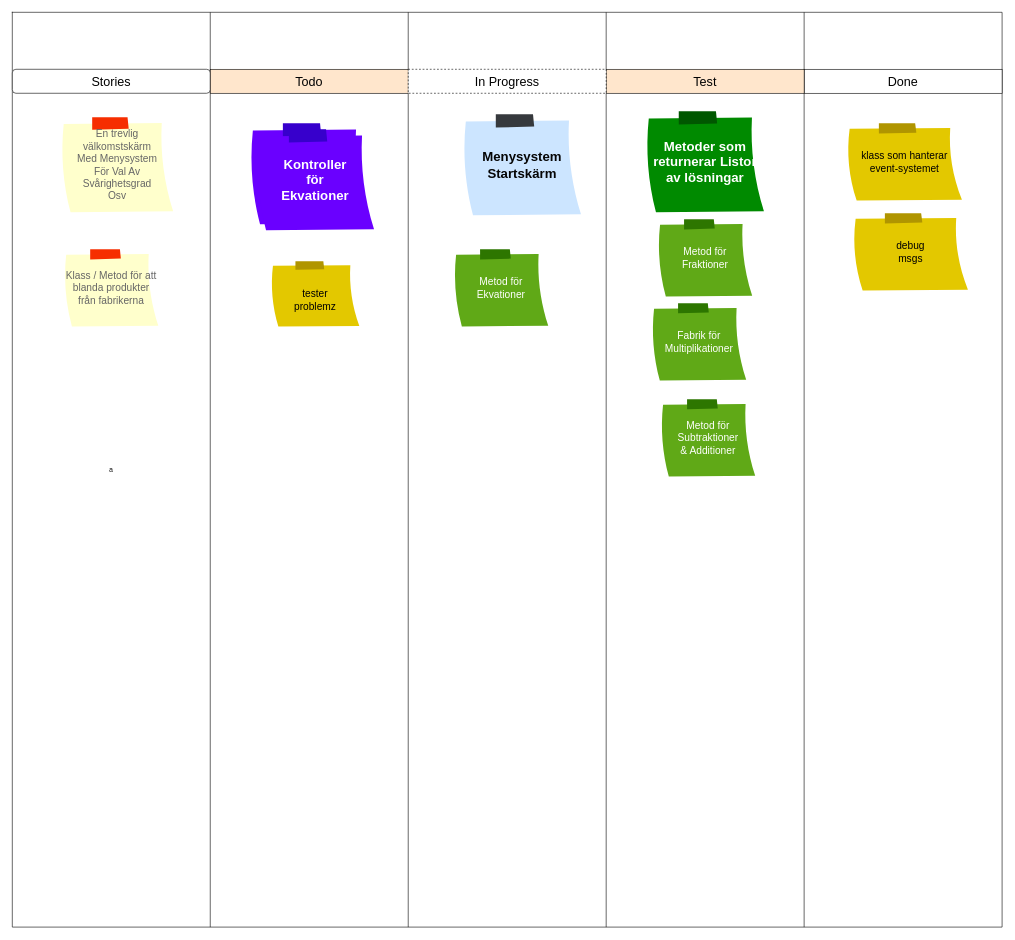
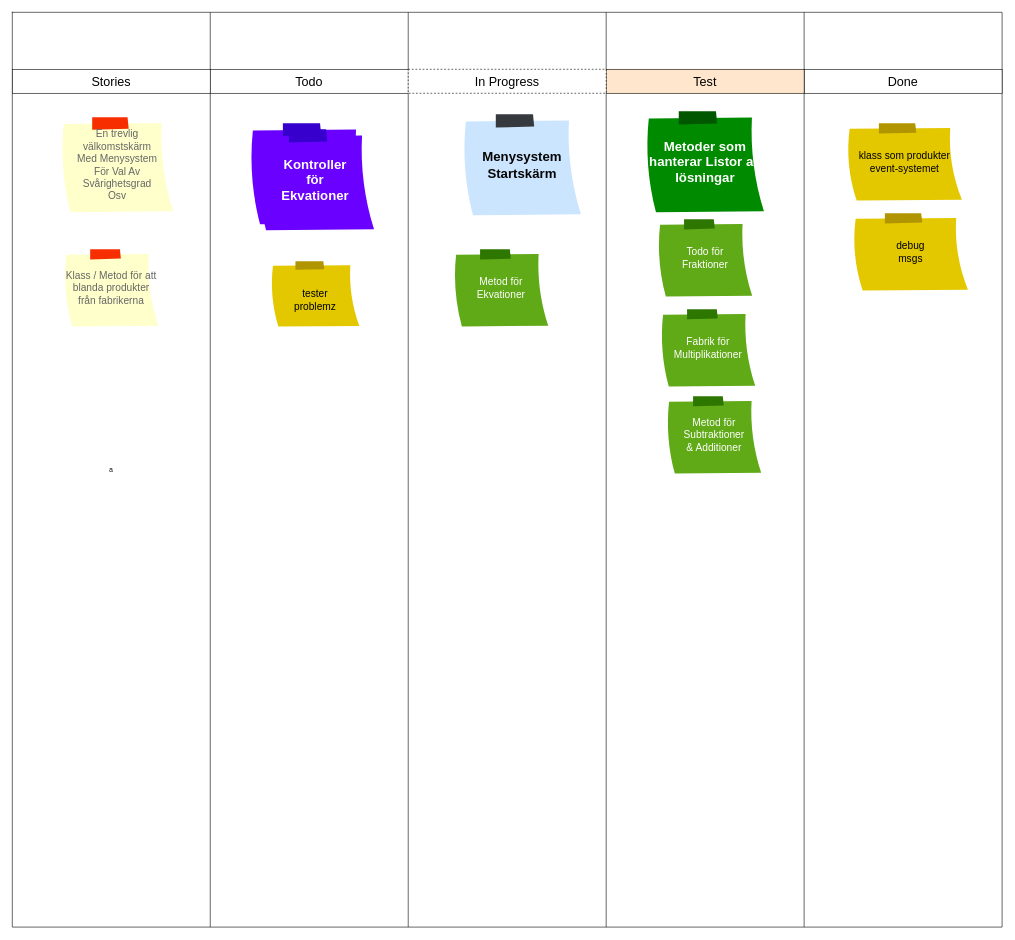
(111, 81) -> (111, 81)
(309, 81) -> (309, 81)
(705, 162) -> (705, 162)
(905, 162) -> (905, 162)
(705, 258) -> (705, 258)
(699, 342) -> (708, 348)
(708, 438) -> (714, 435)
